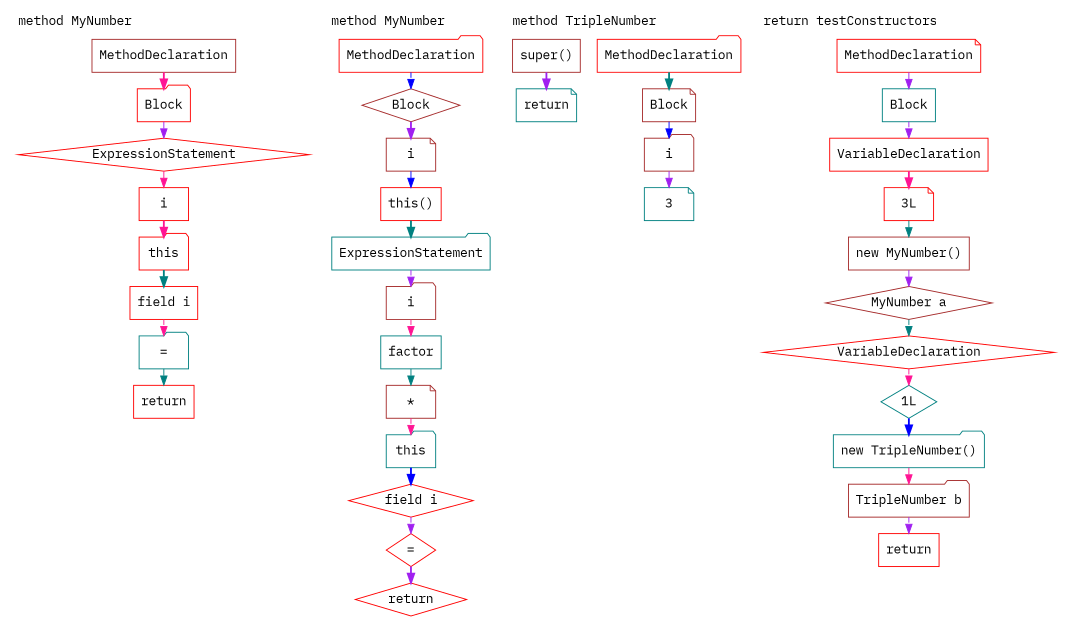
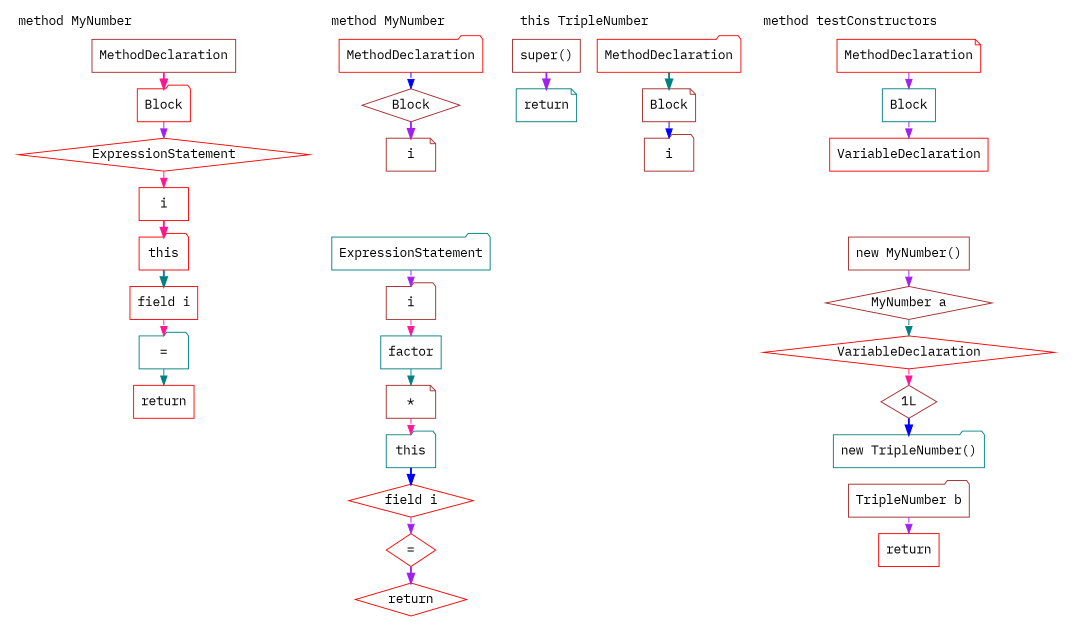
(584, 22) -> (584, 22)
(850, 22) -> (850, 22)
(411, 204) -> none
(669, 204) -> none
(909, 204) -> none
(909, 402) -> (909, 402)
(909, 471) -> none
